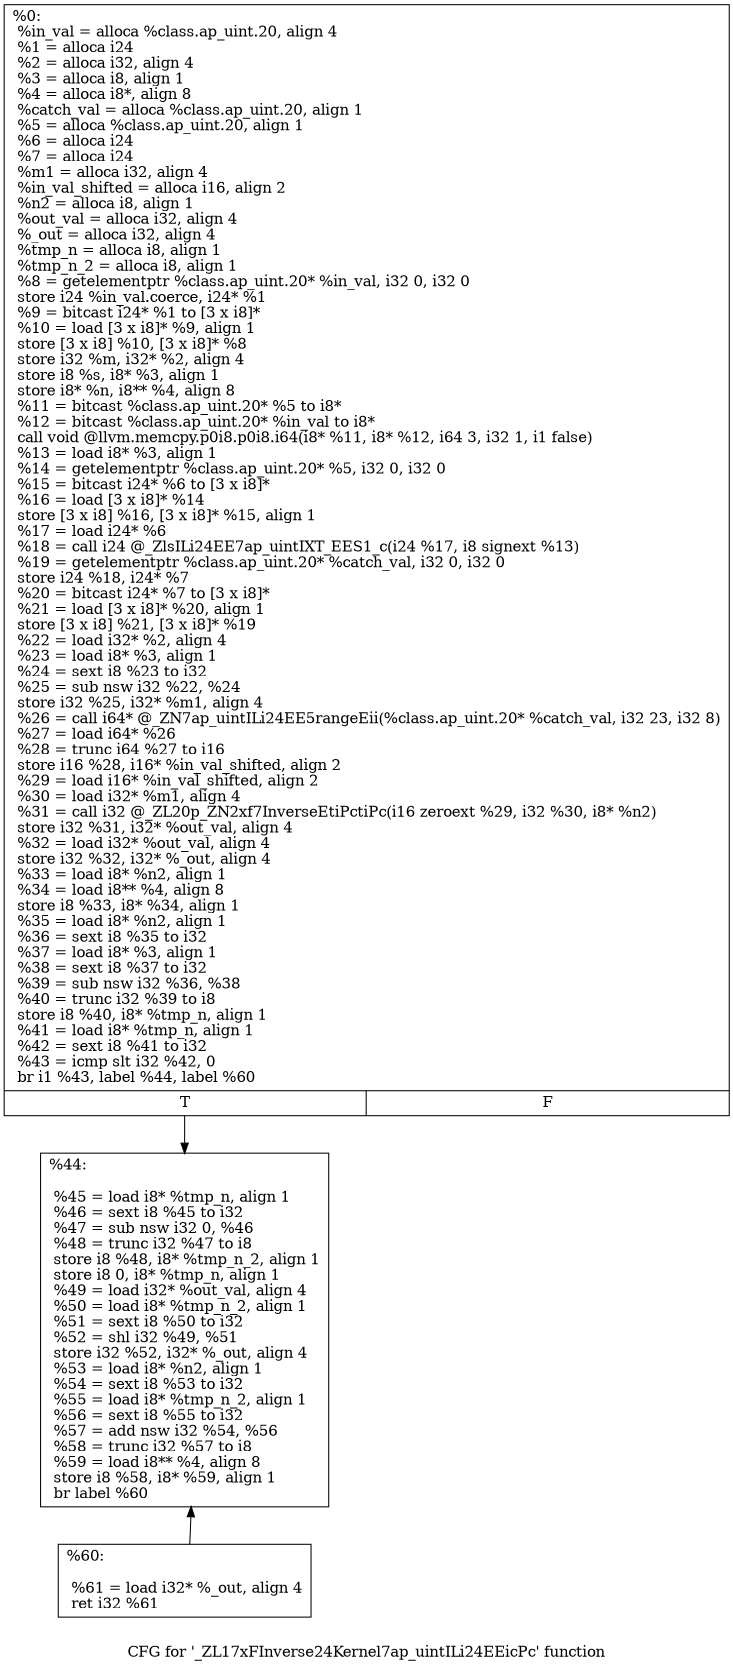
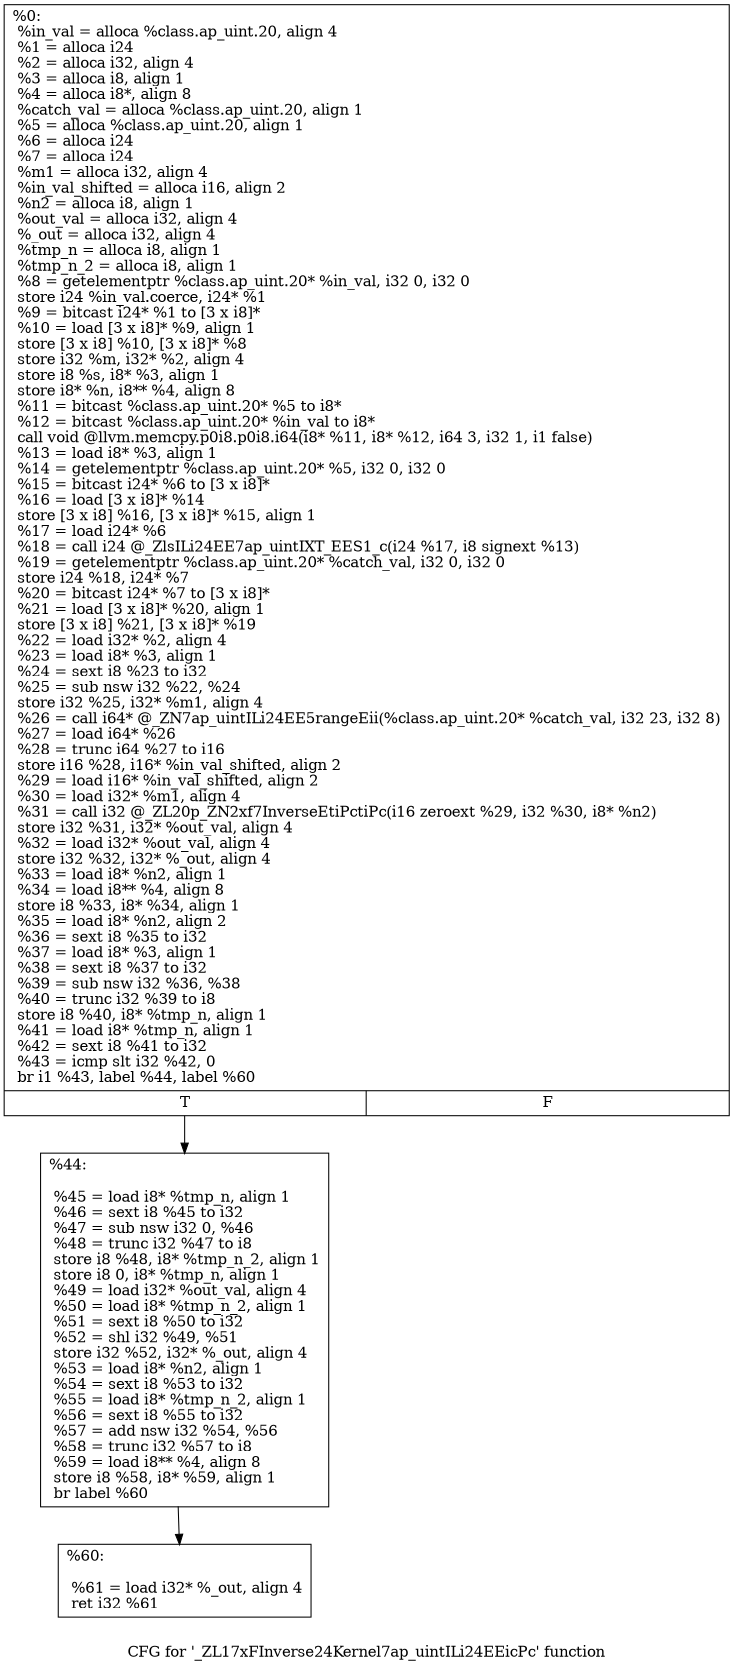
(120, 922) -> (120, 922)
(190, 1531) -> (179, 1520)
